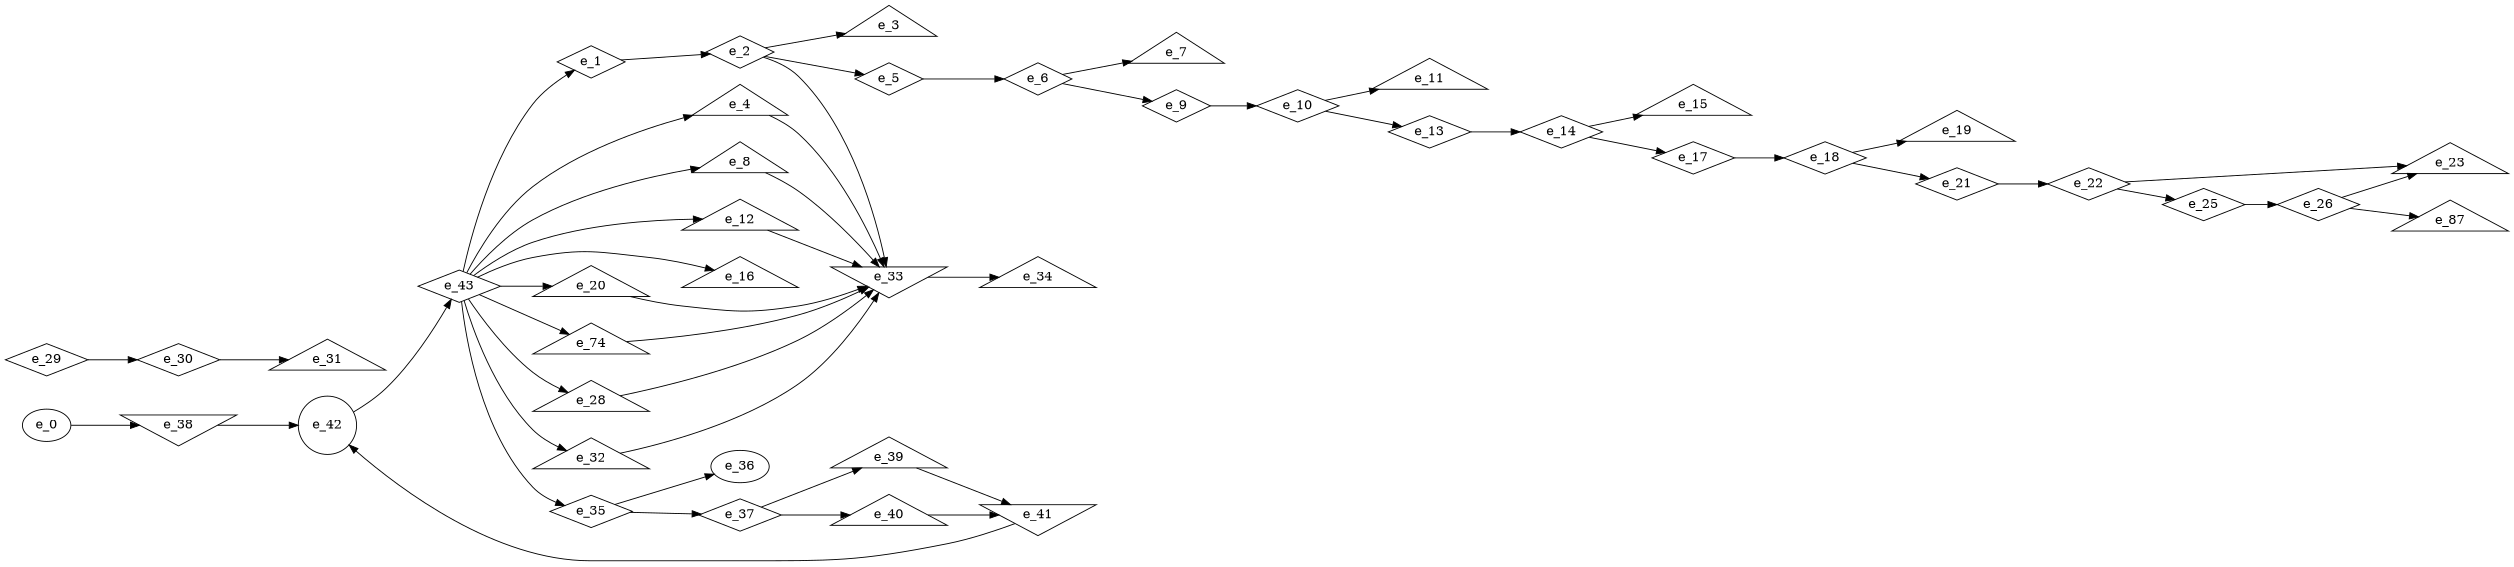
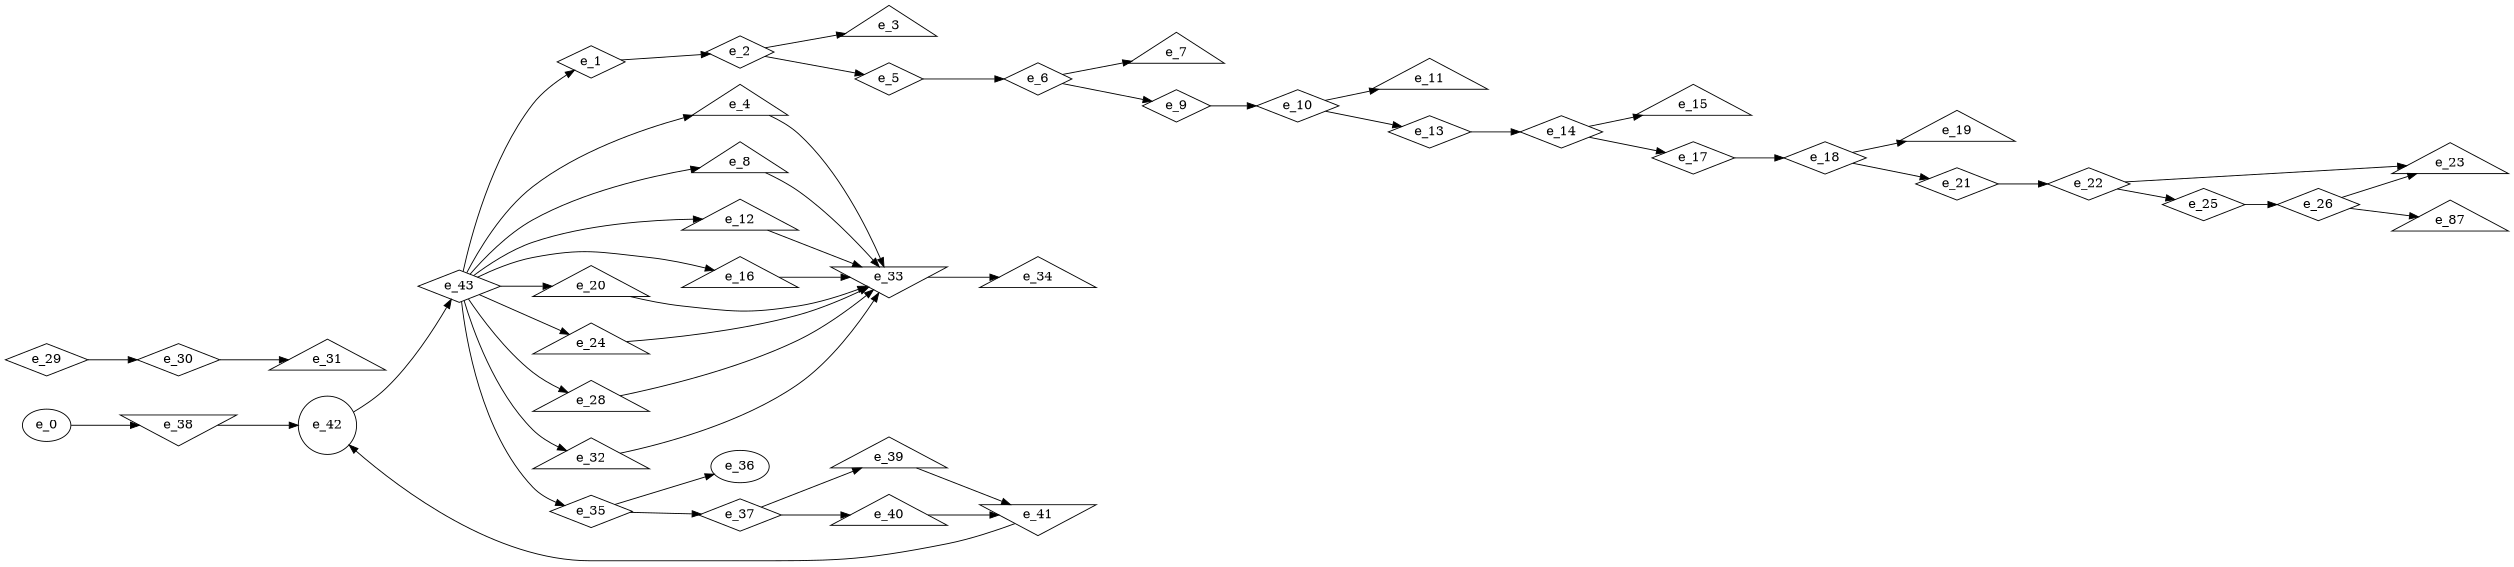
(845, 143) -> (810, 277)
(591, 344) -> (591, 344)
